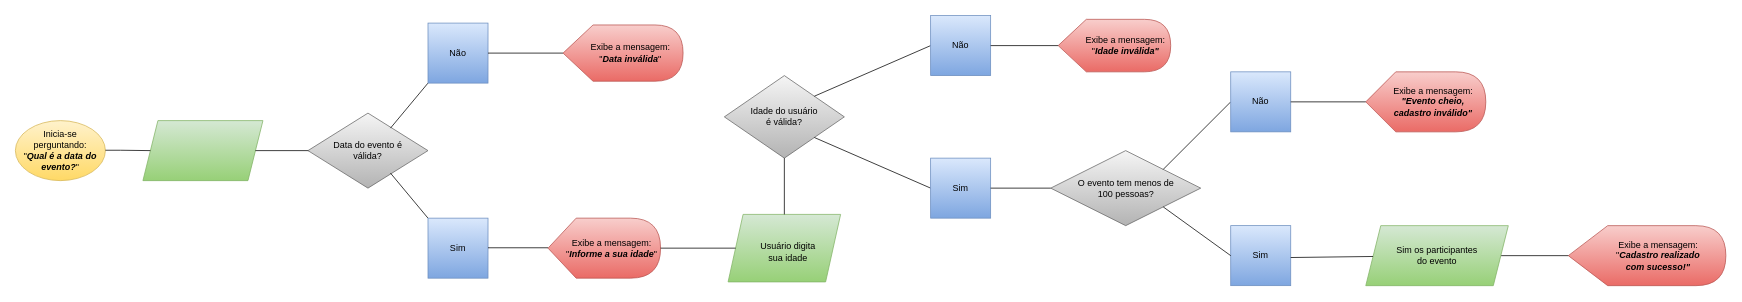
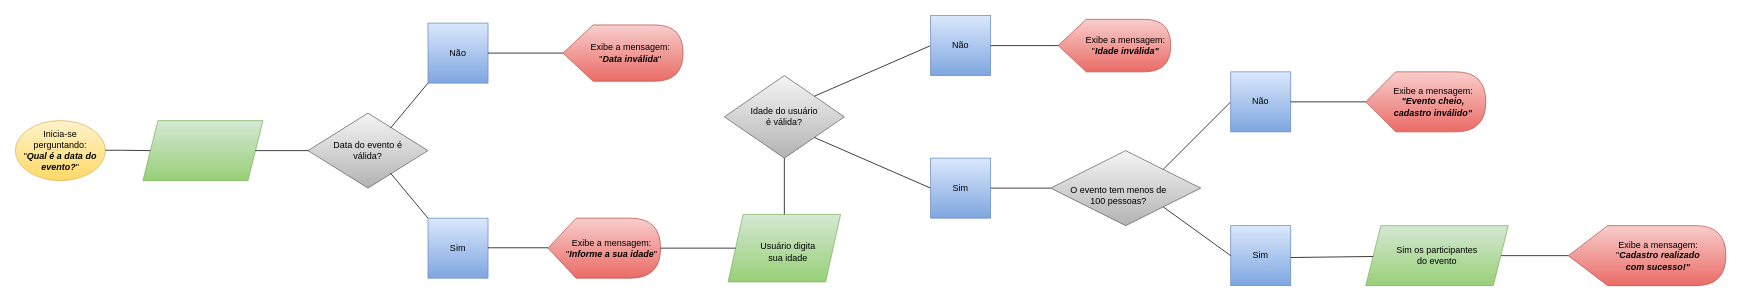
(1125, 188) -> (1118, 195)
